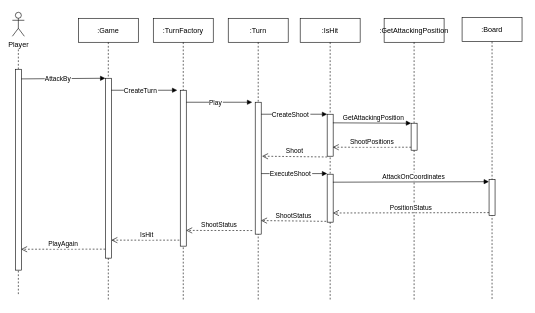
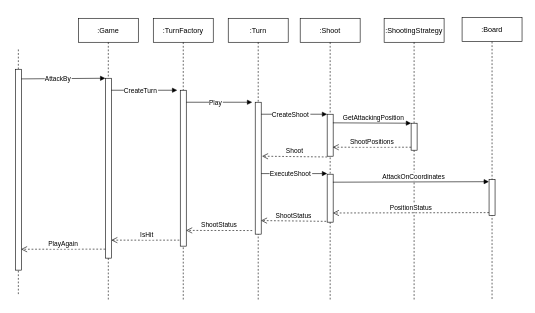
(18, 24) -> none
(330, 31) -> (330, 31)
(414, 31) -> (414, 31)
